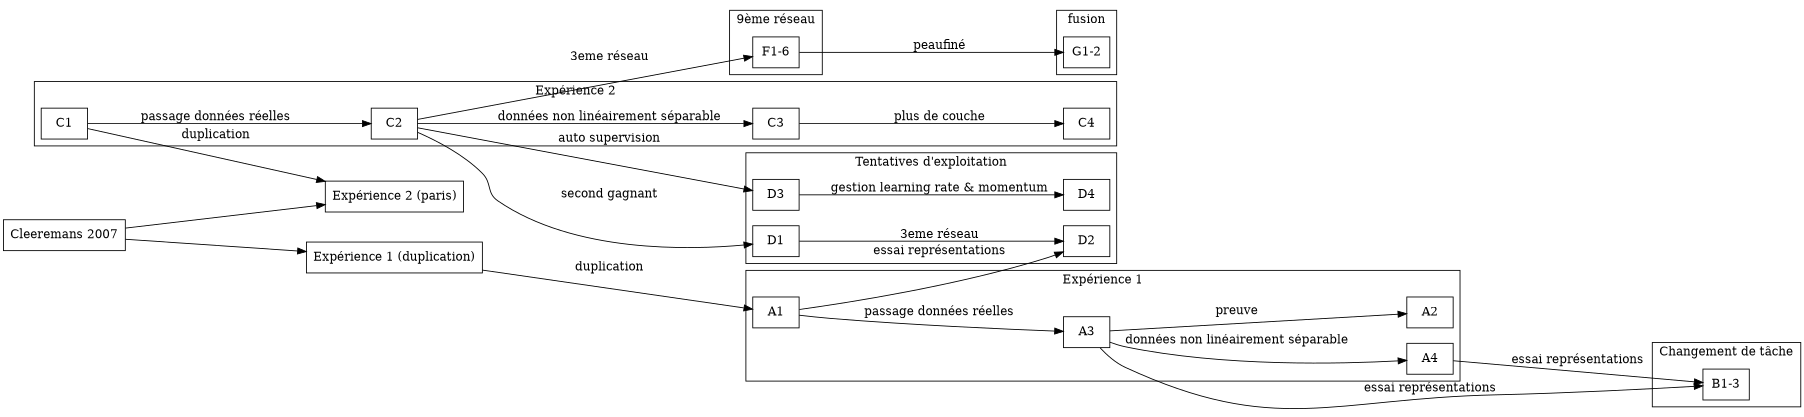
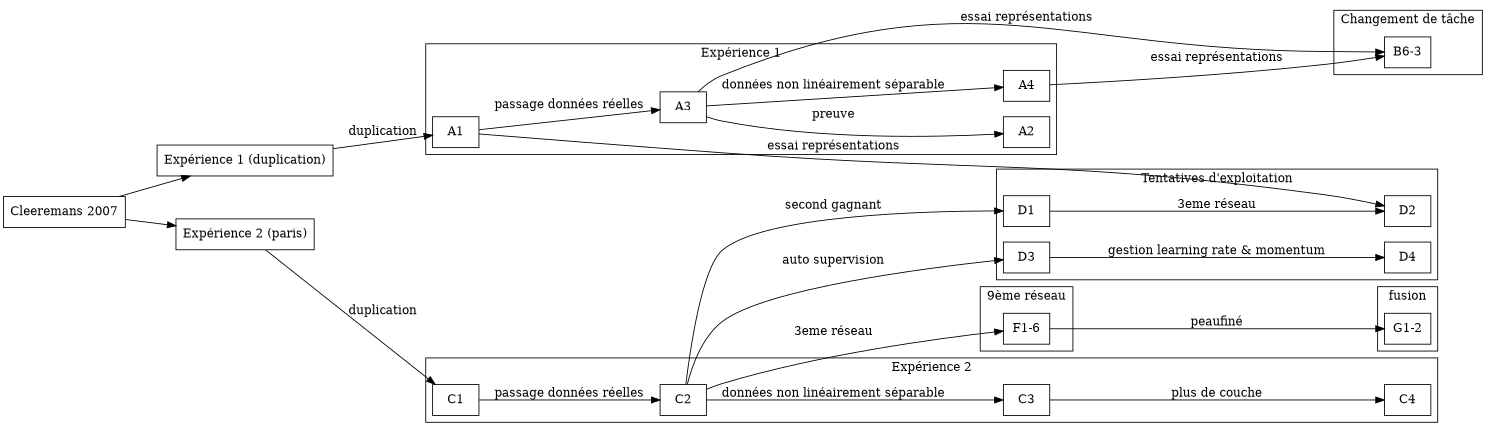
(202, 154) -> (347, 314)
(1726, 385) -> (1408, 52)
